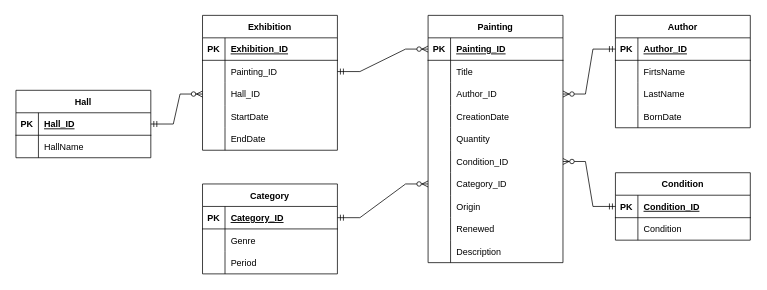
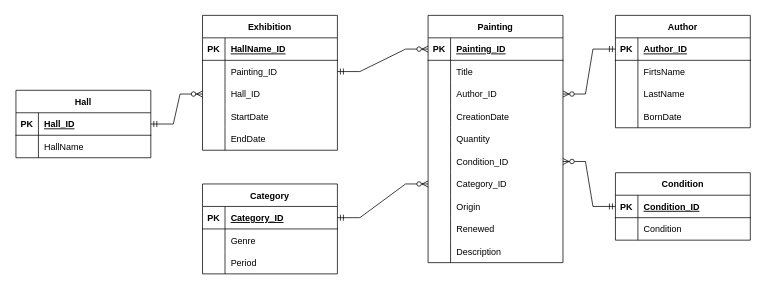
(260, 50) -> (256, 50)
